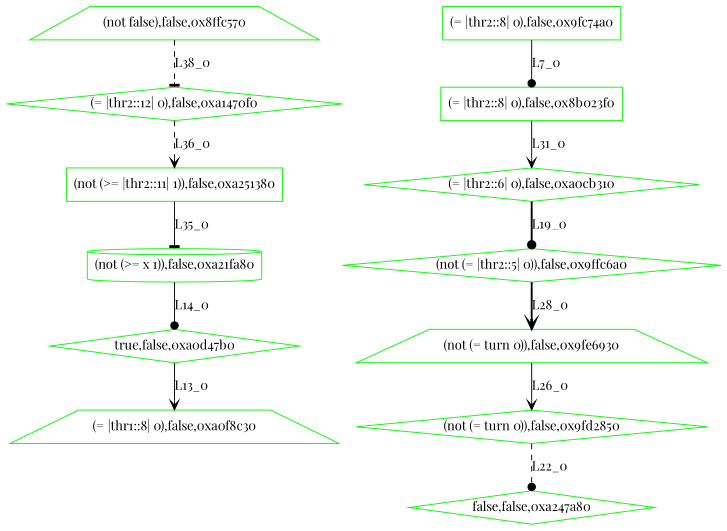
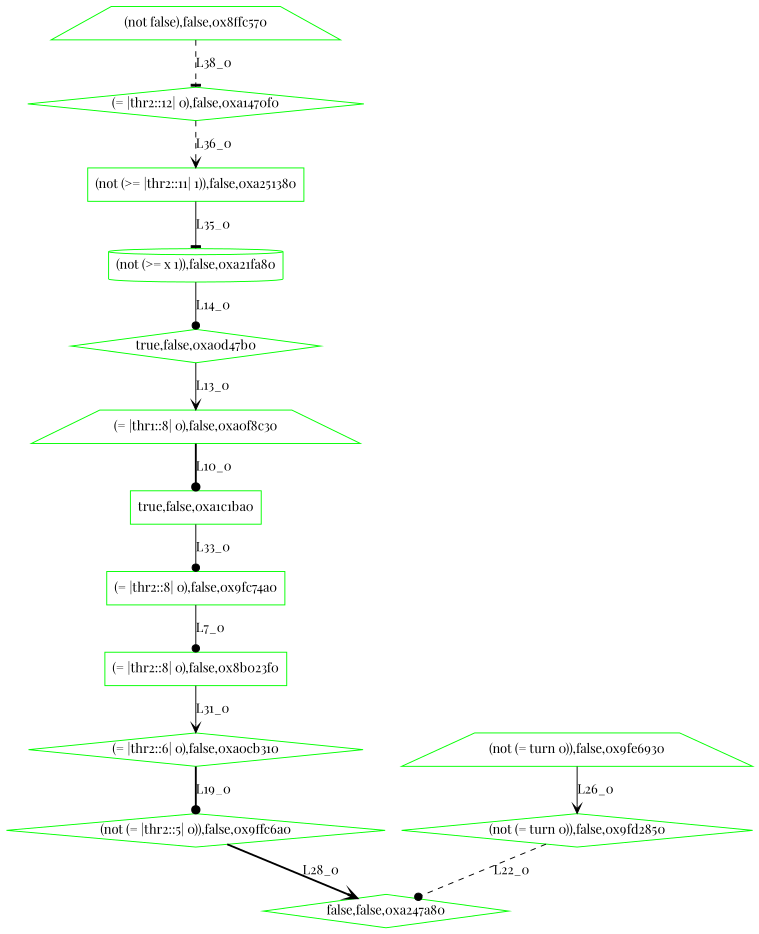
(532, 301) -> (288, 870)
none -> (196, 507)
